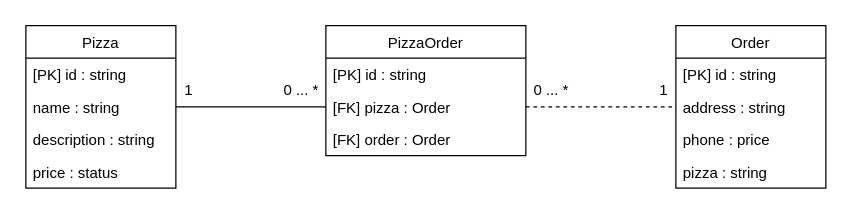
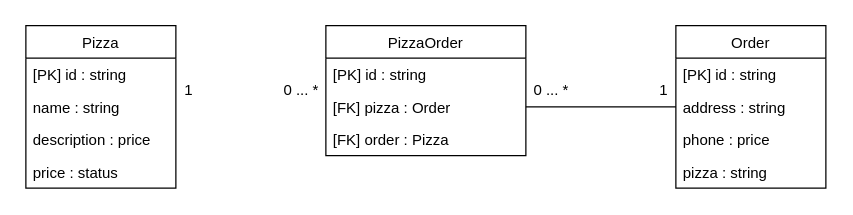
(250, 107) -> none
(600, 107) -> (600, 107)
(105, 140) -> (101, 140)
(400, 140) -> (398, 140)
